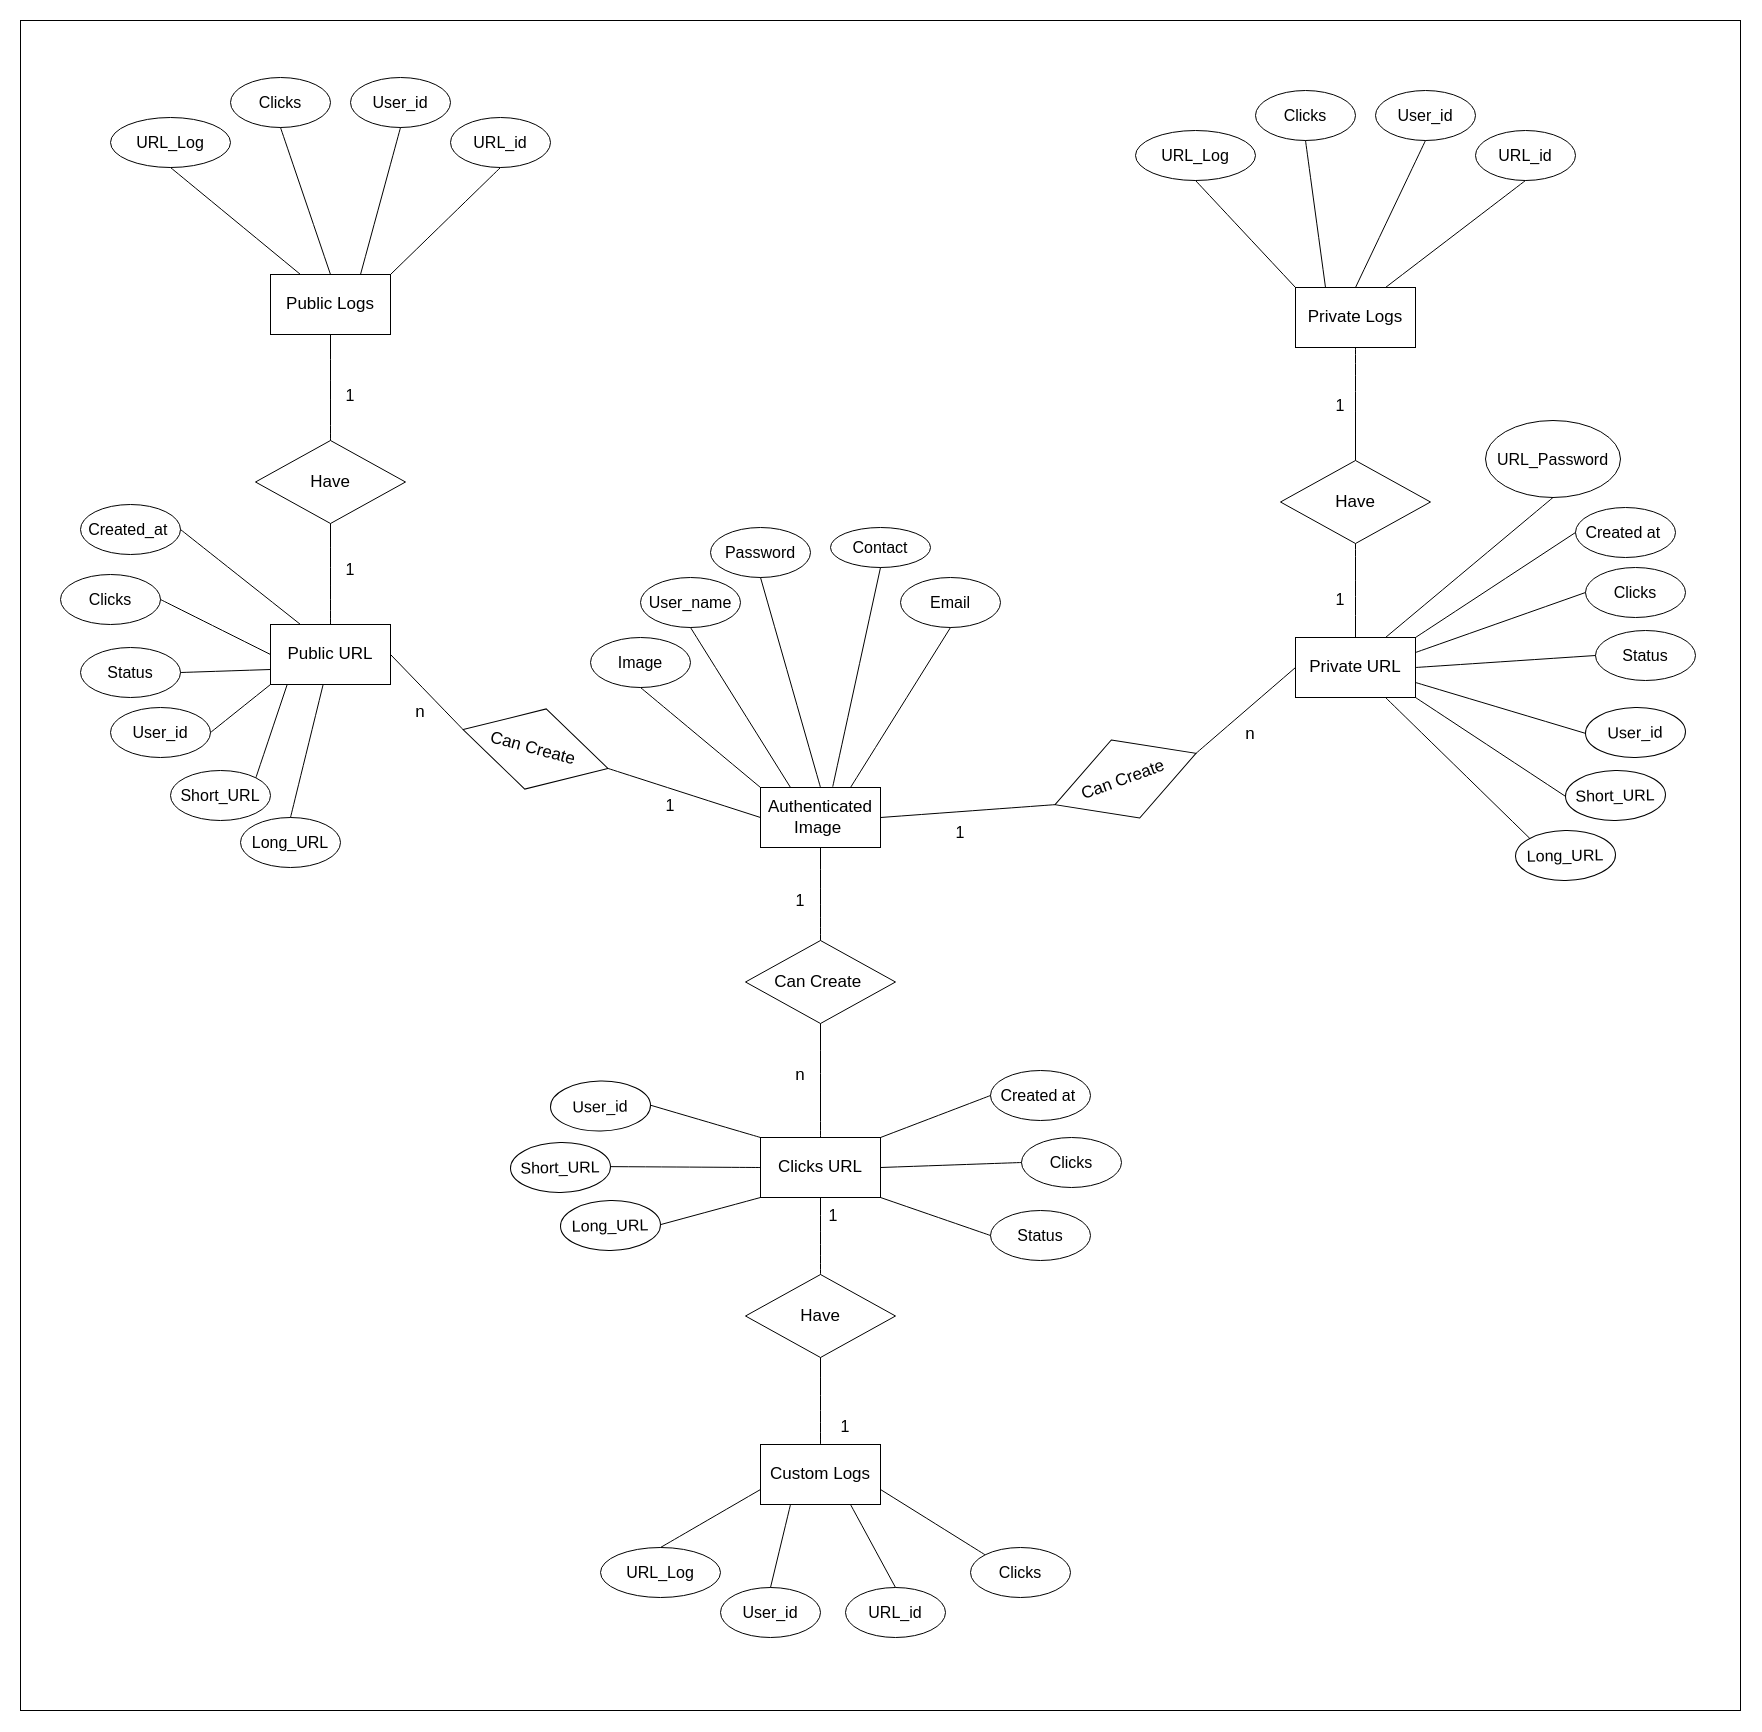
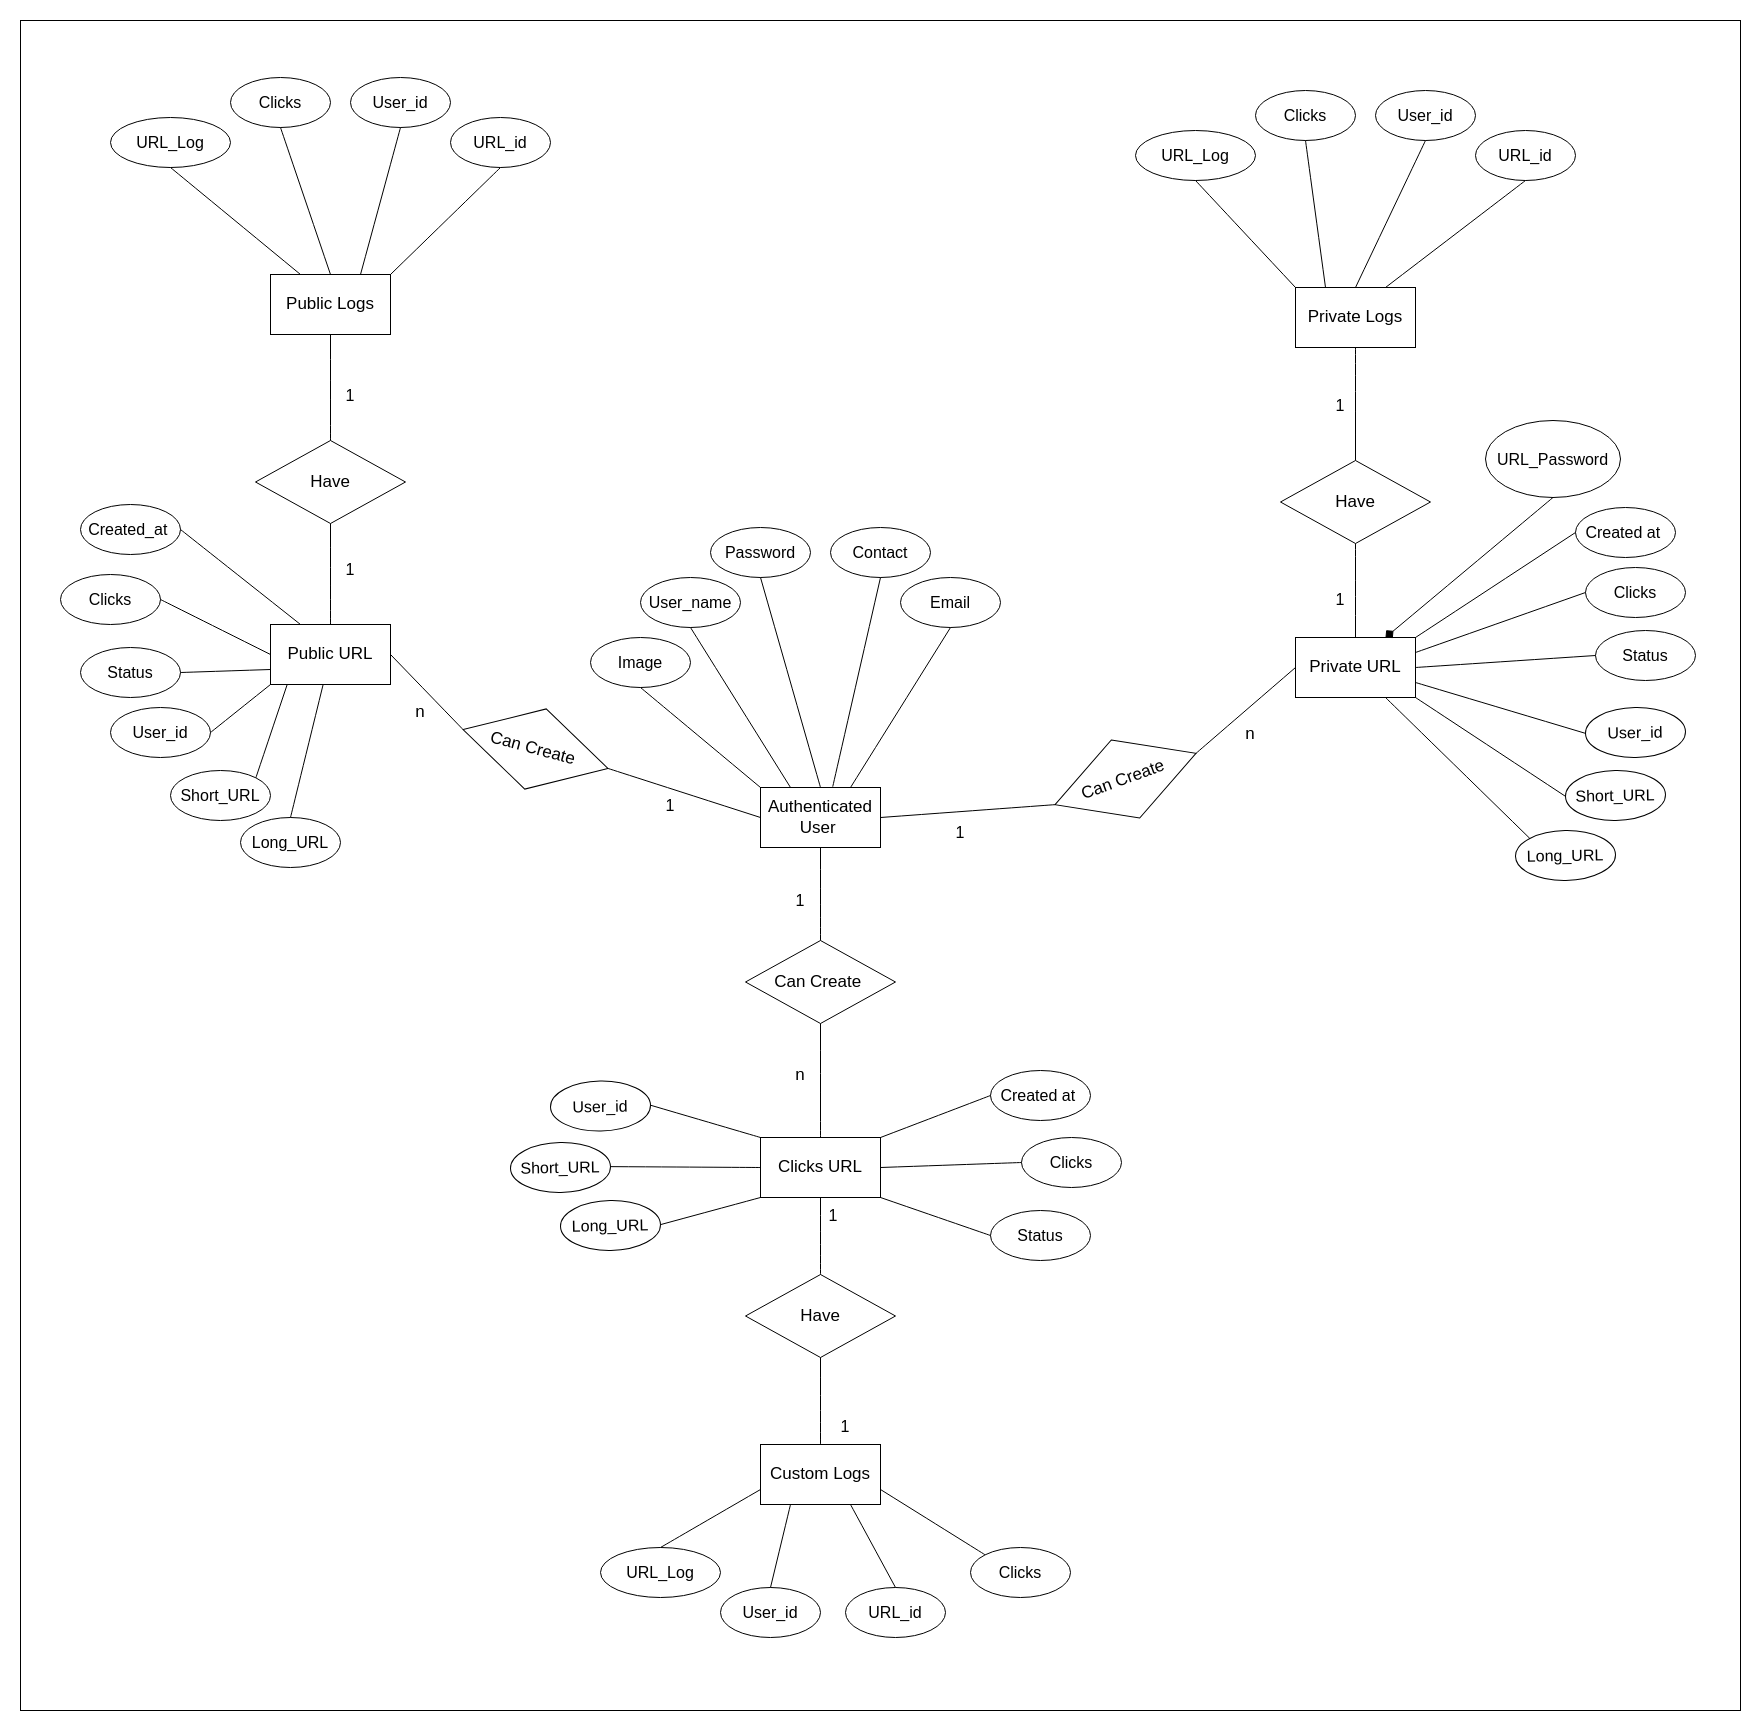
(881, 548) -> (881, 553)
(1390, 634) -> (1394, 631)
(821, 818) -> (821, 818)
